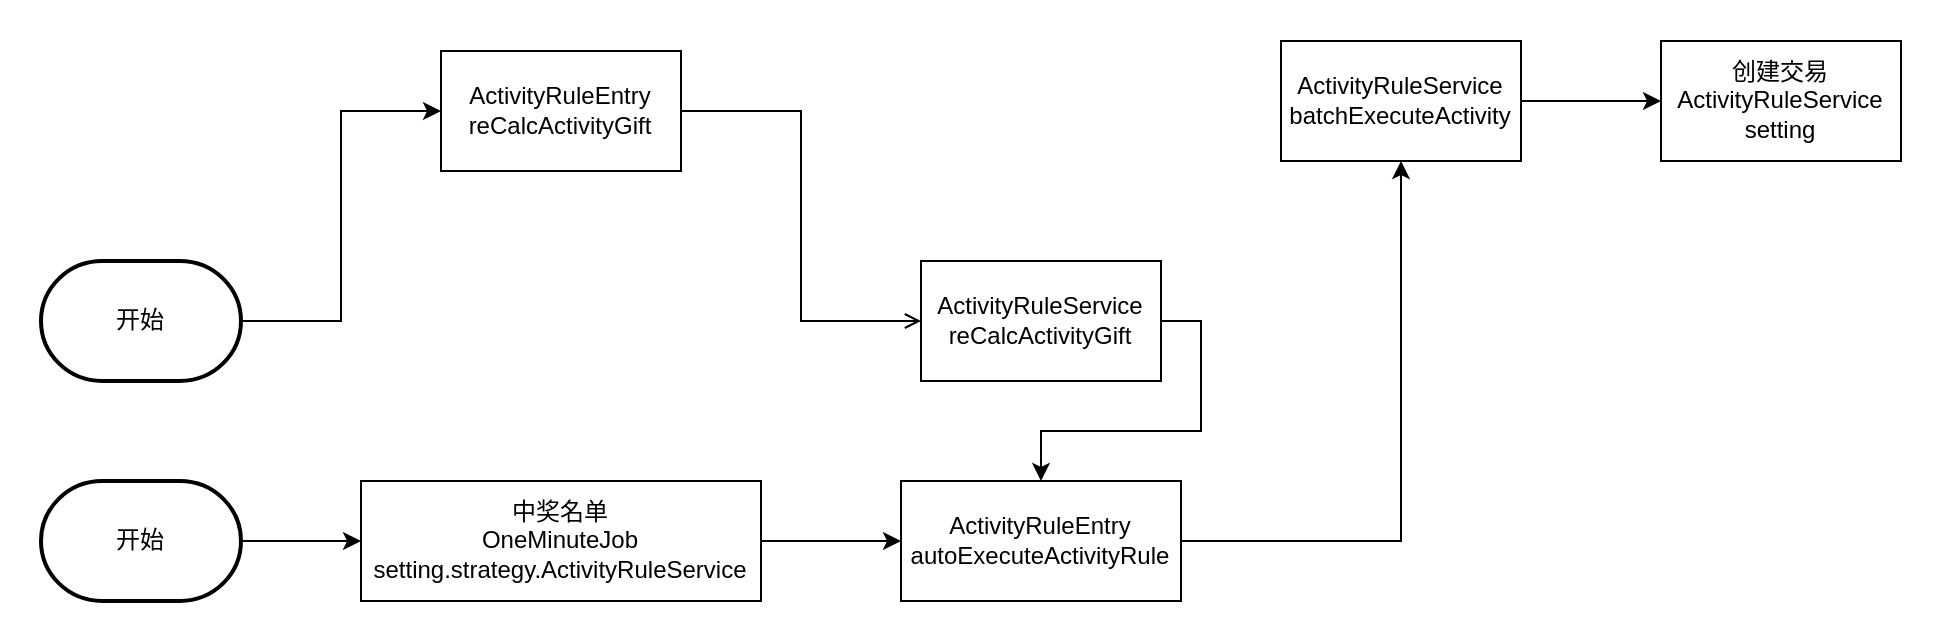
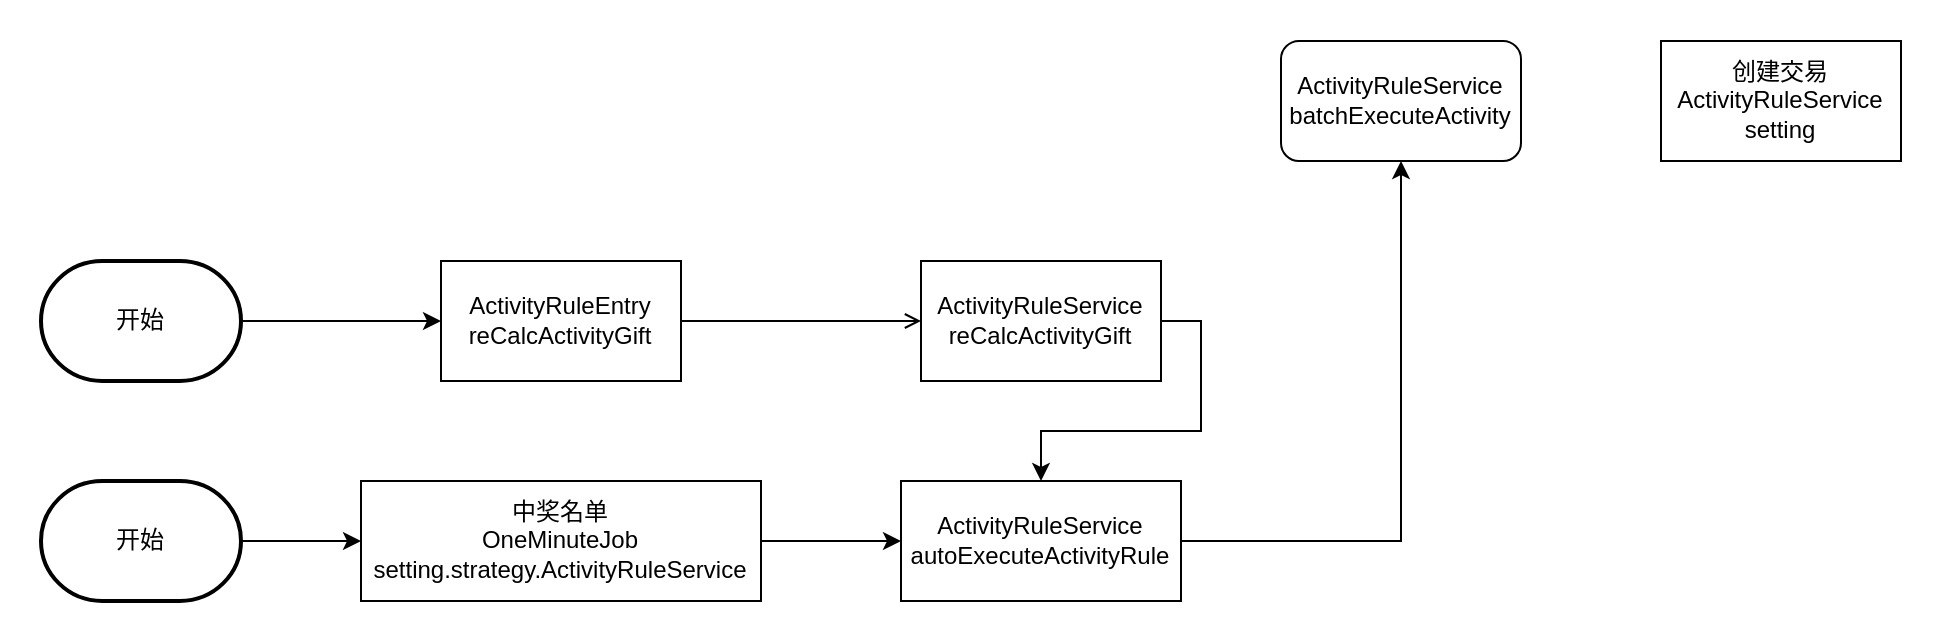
(1401, 101) -> (1401, 101)
(1584, 101) -> none
(561, 111) -> (561, 321)
(1041, 541) -> (1041, 541)
